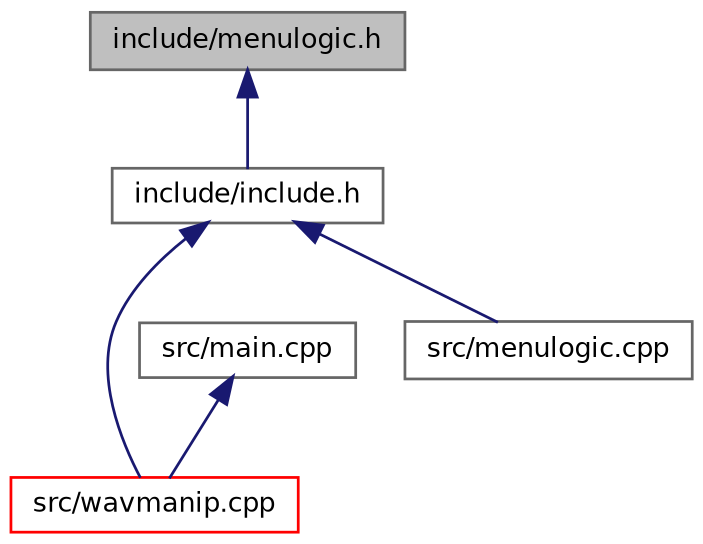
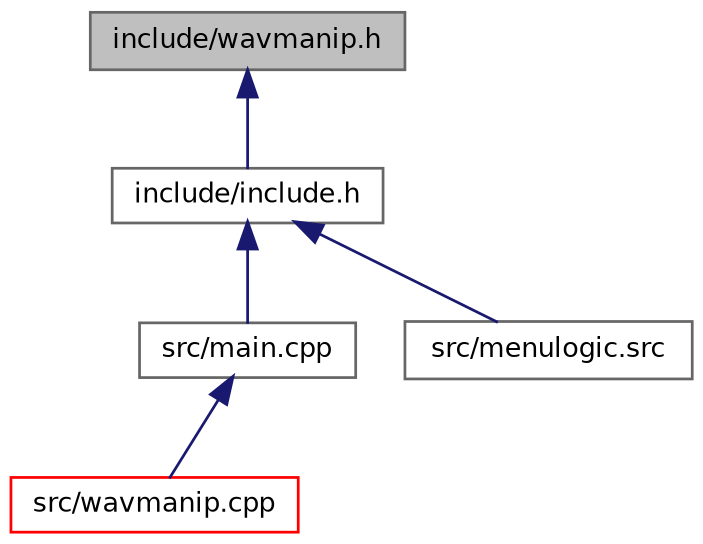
(248, 41) -> (248, 41)
(109, 348) -> (248, 287)
(549, 350) -> (549, 350)
